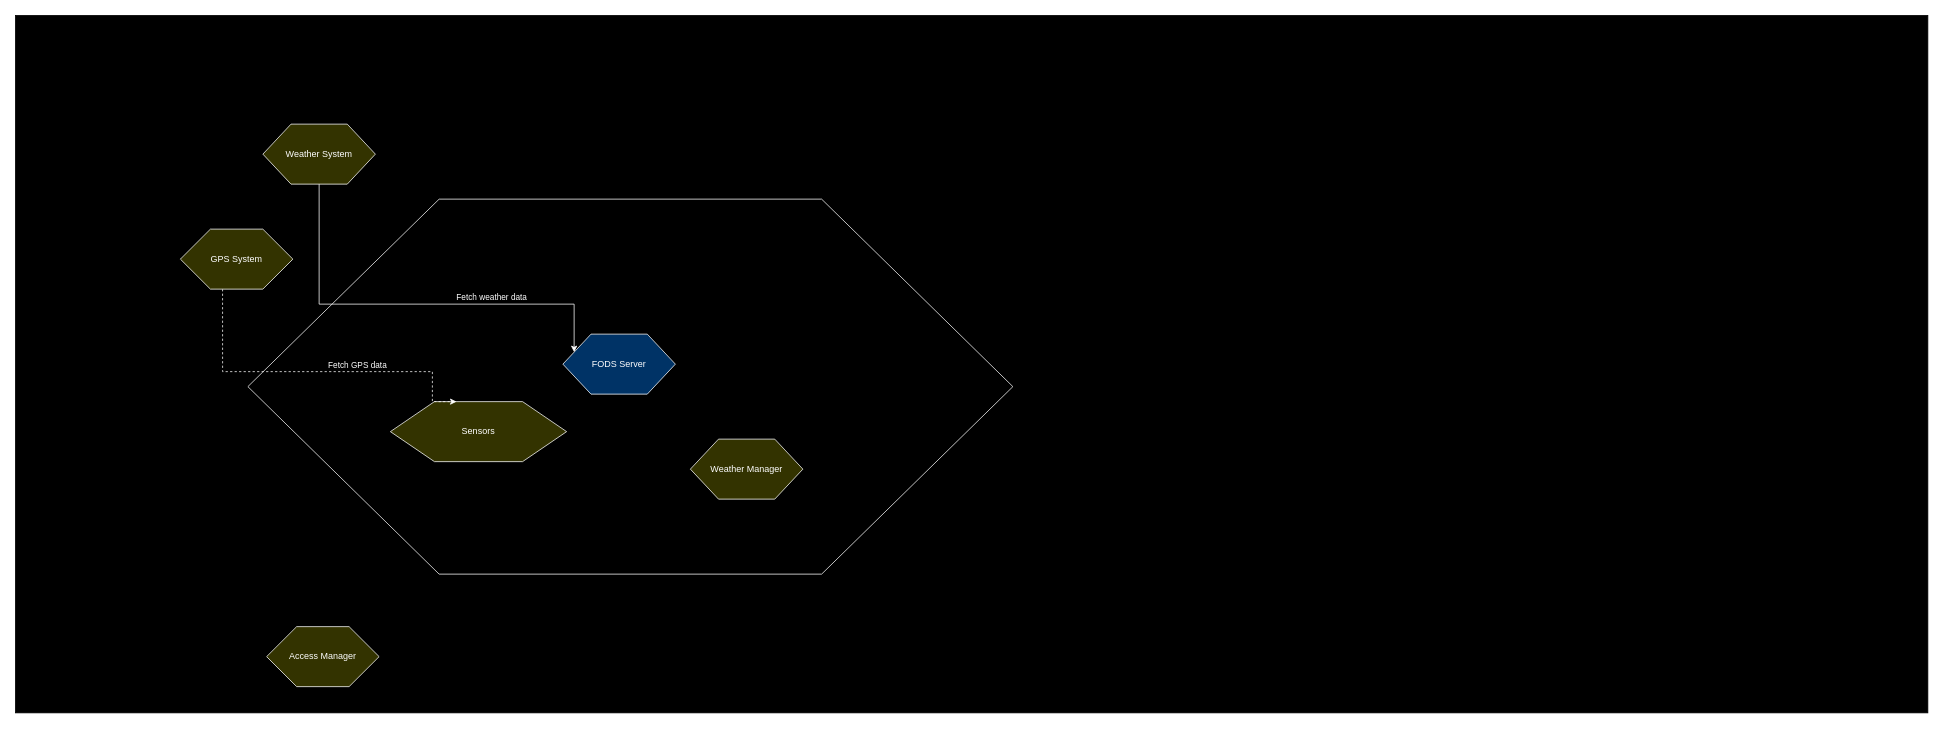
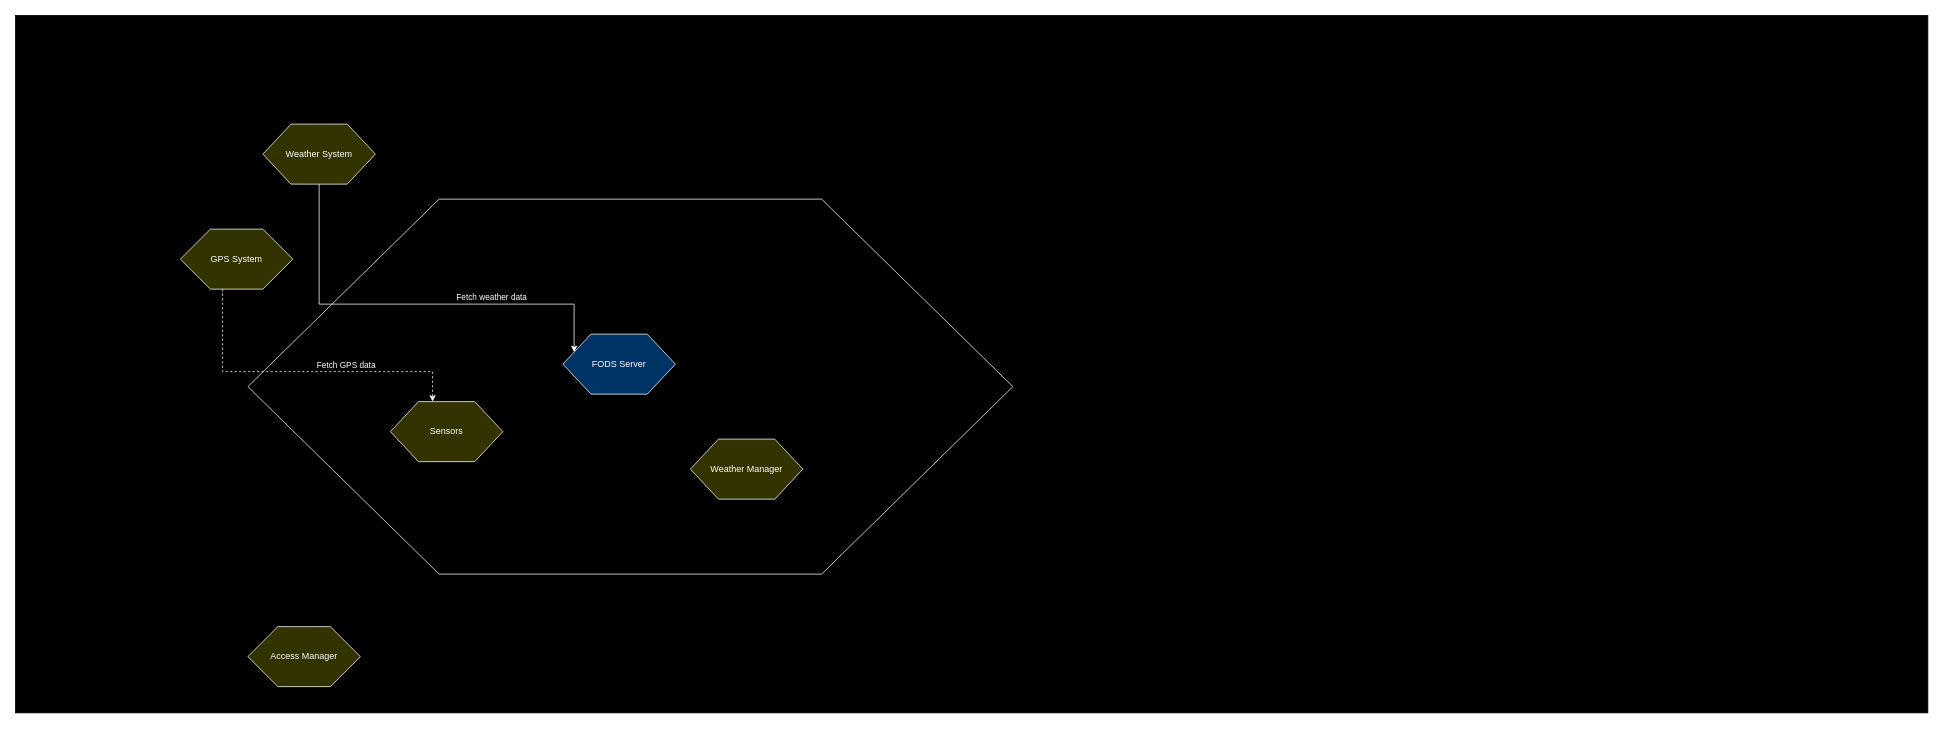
(479, 432) -> (447, 432)
(323, 657) -> (304, 657)
